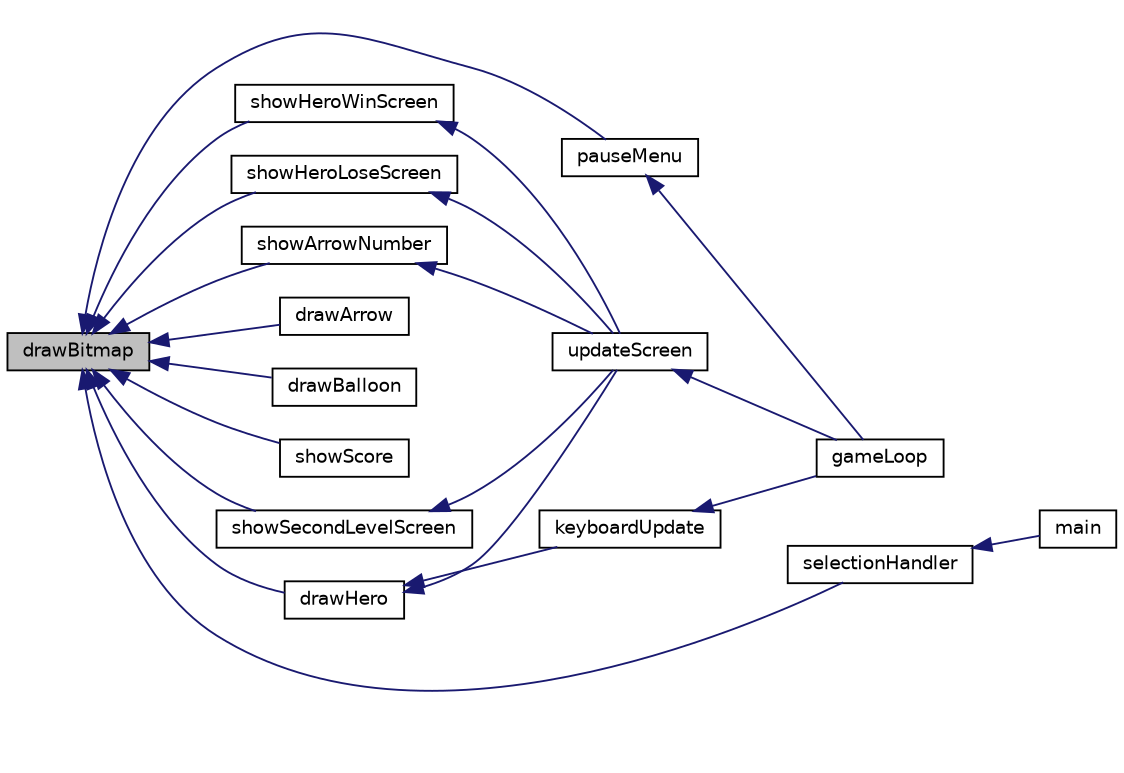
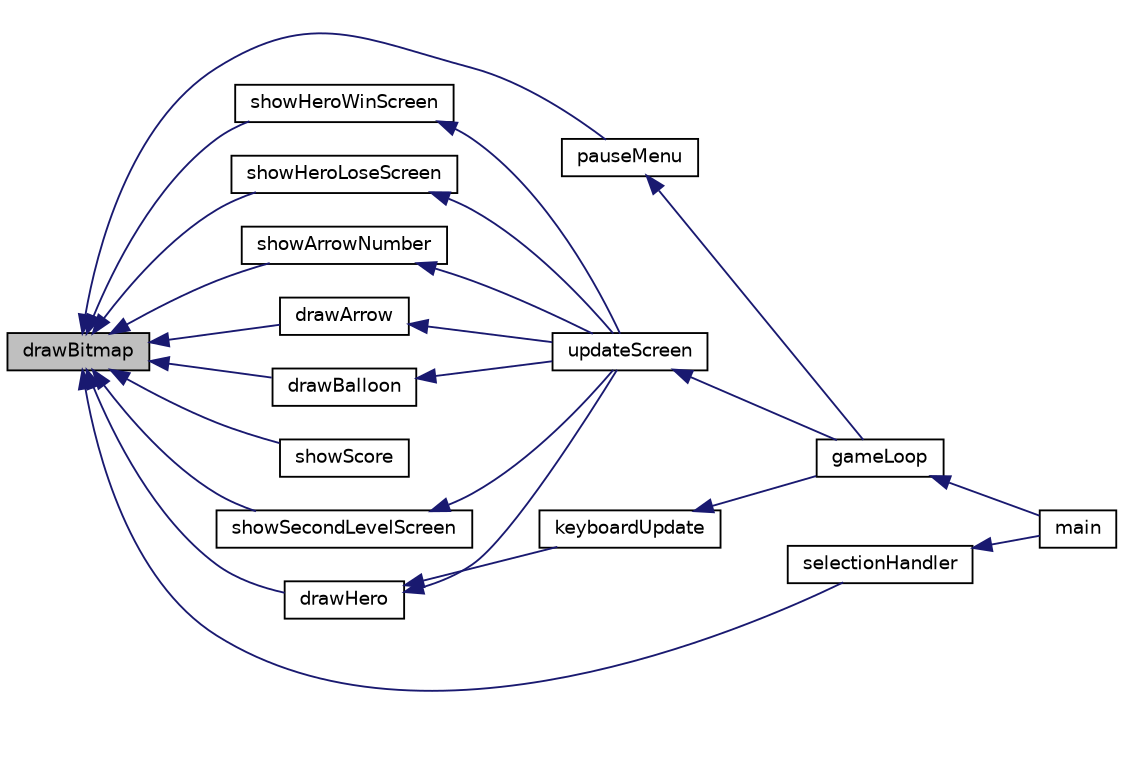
none -> (490, 334)
none -> (494, 369)
none -> (994, 499)
